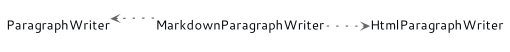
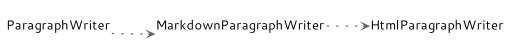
(136, 18) -> (130, 34)
